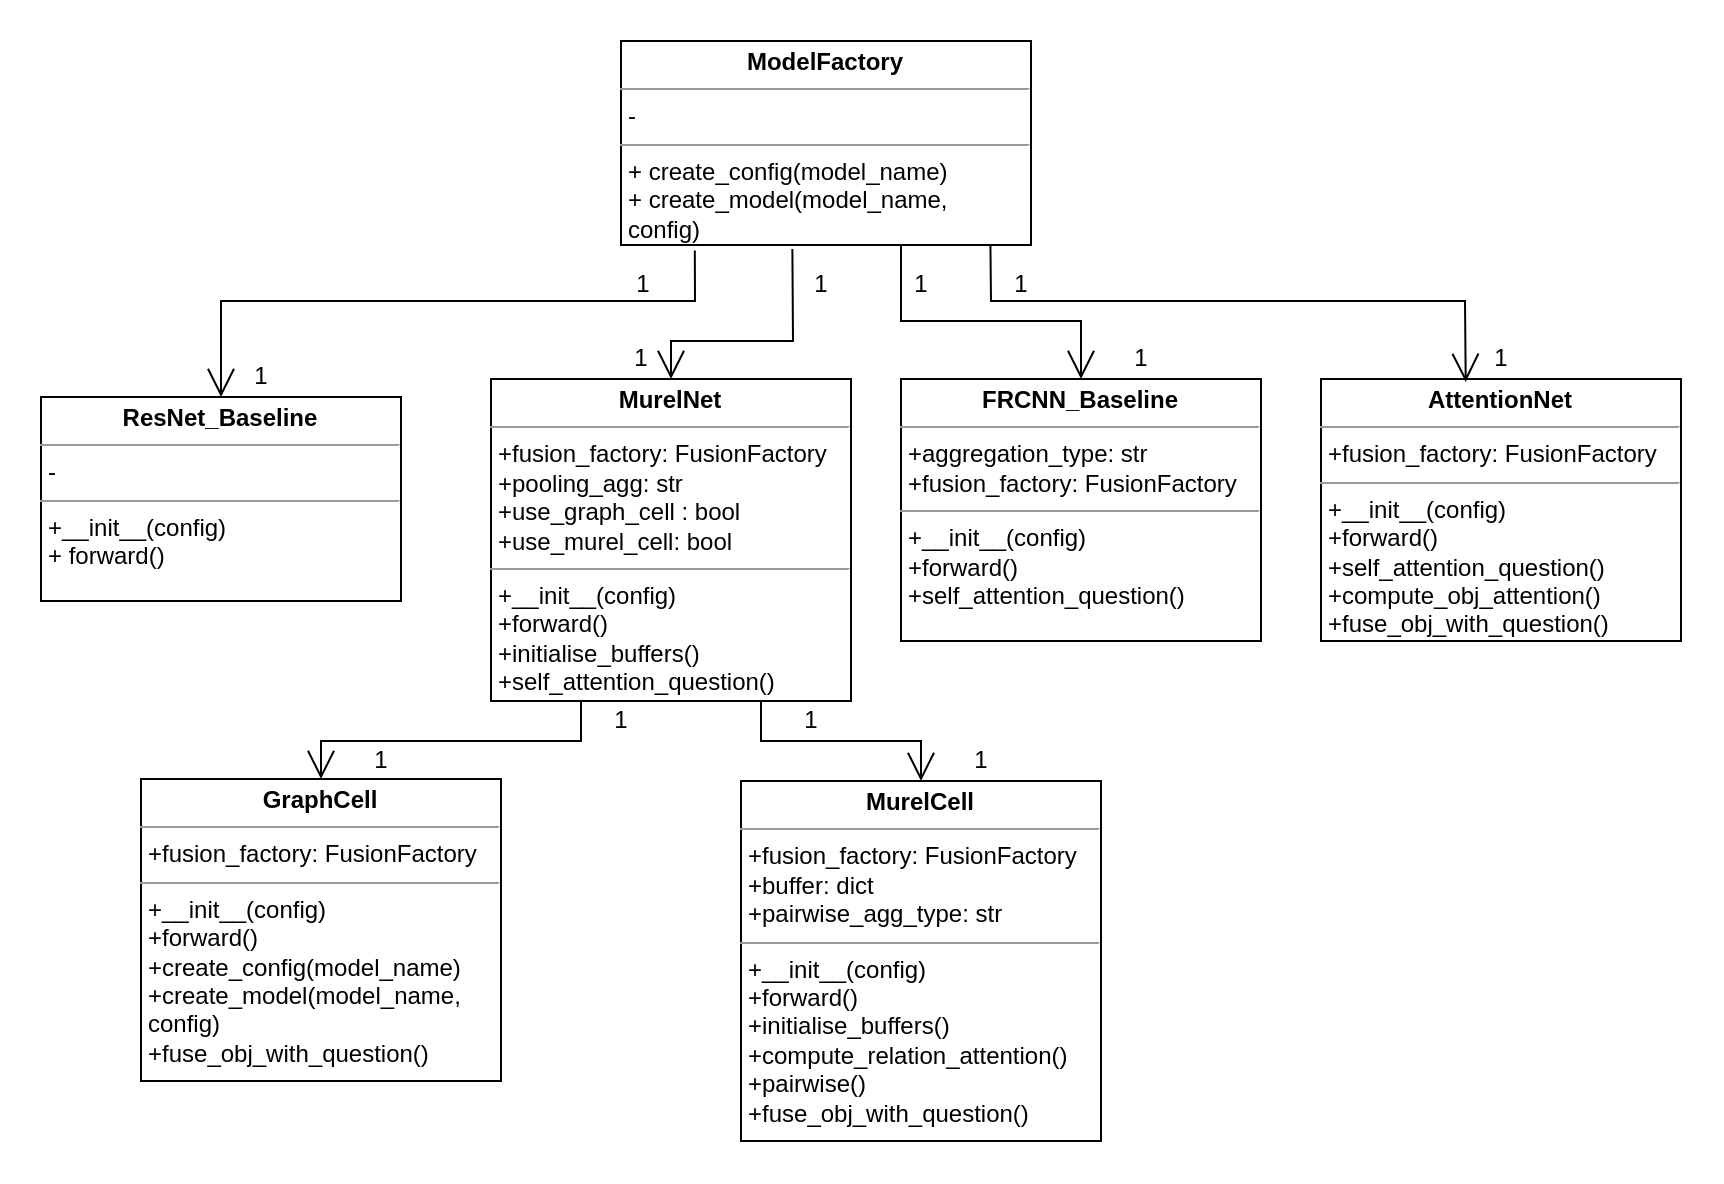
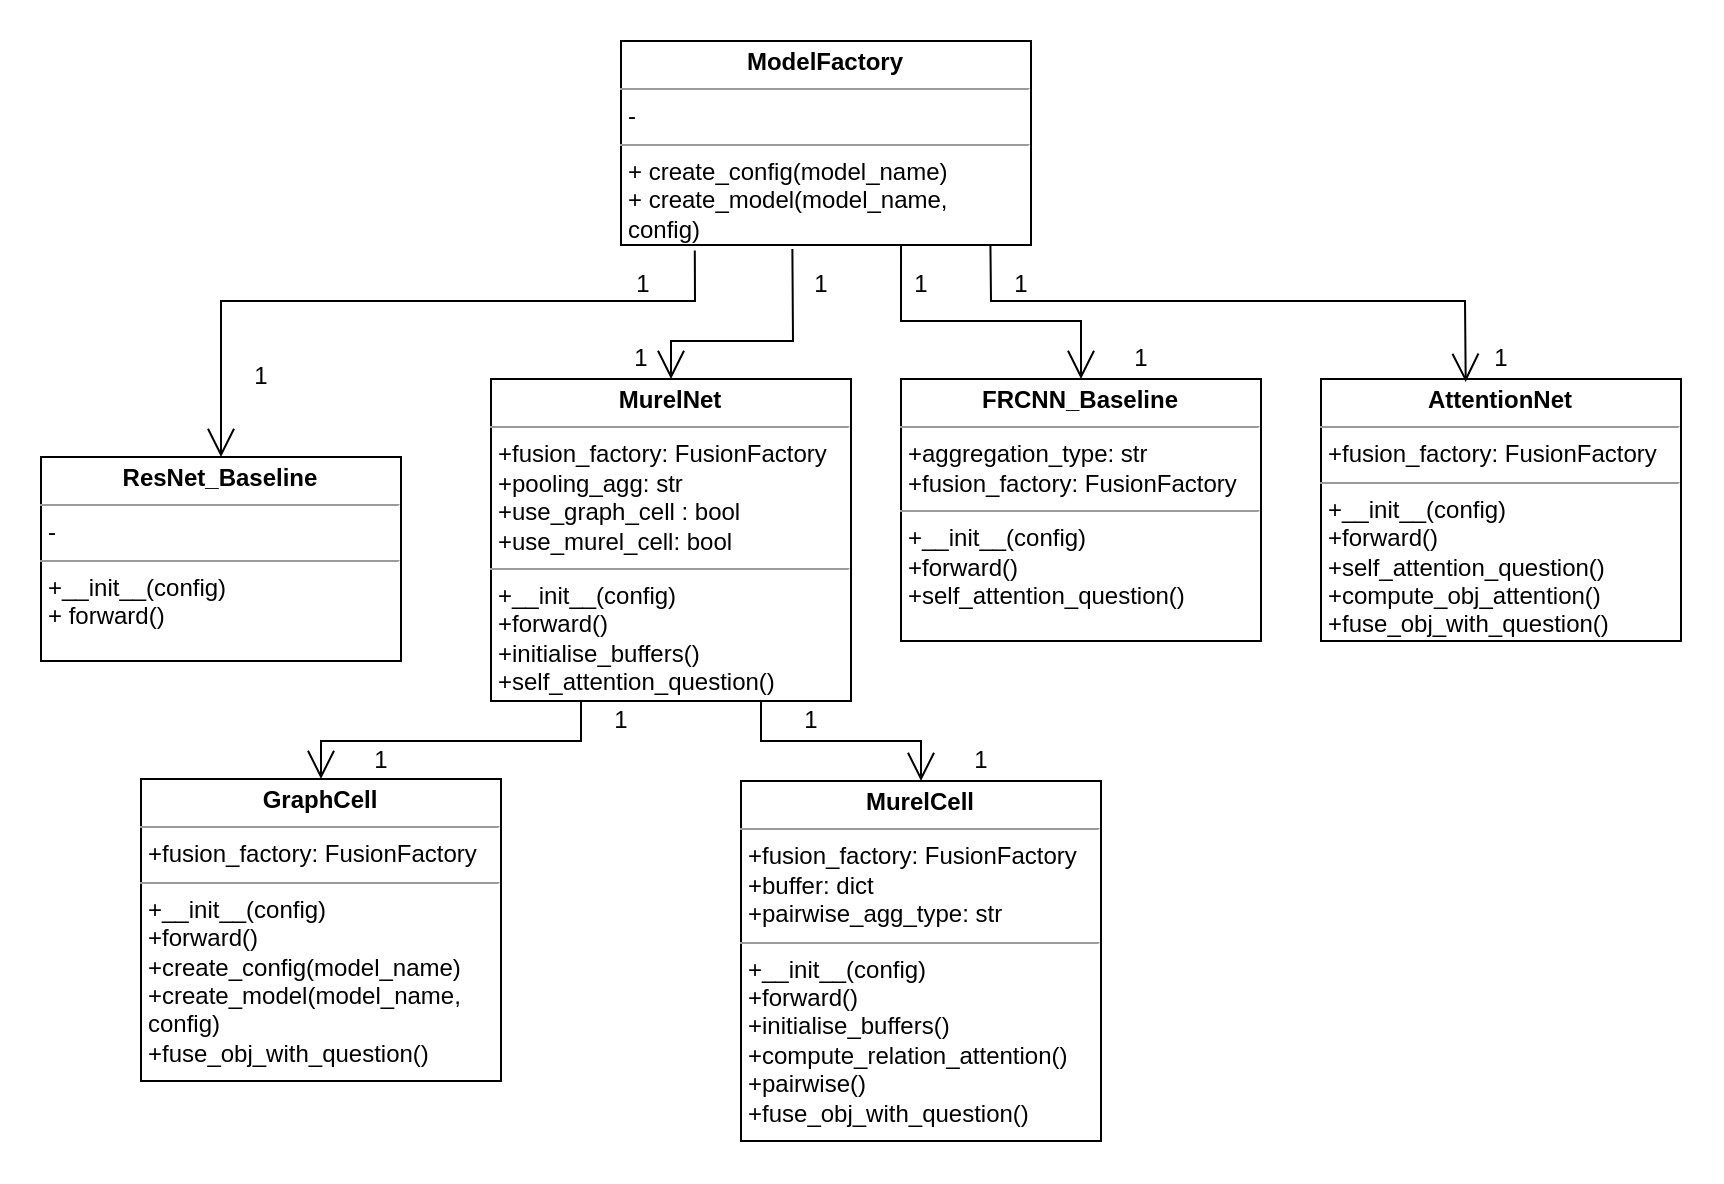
(221, 499) -> (221, 559)
